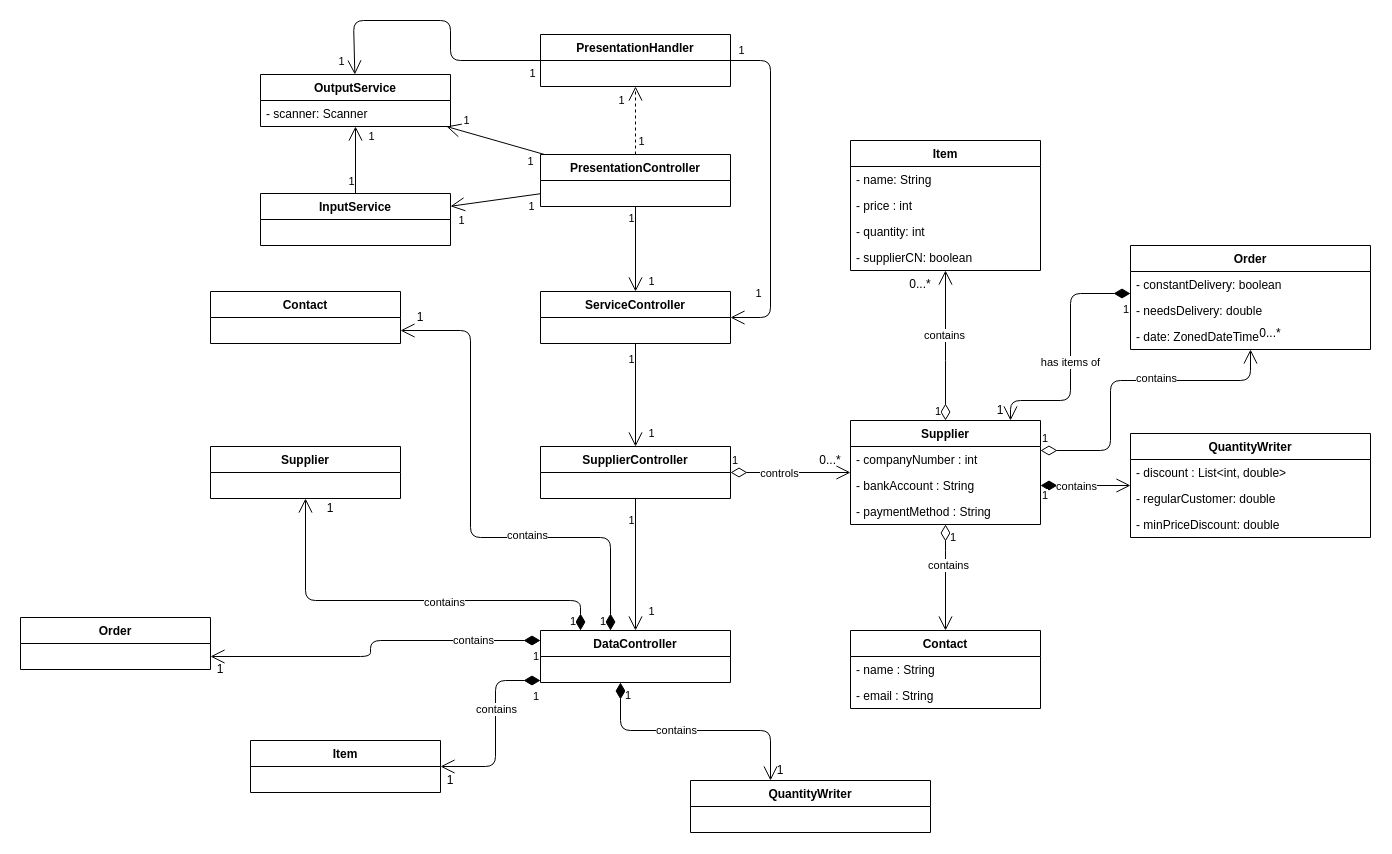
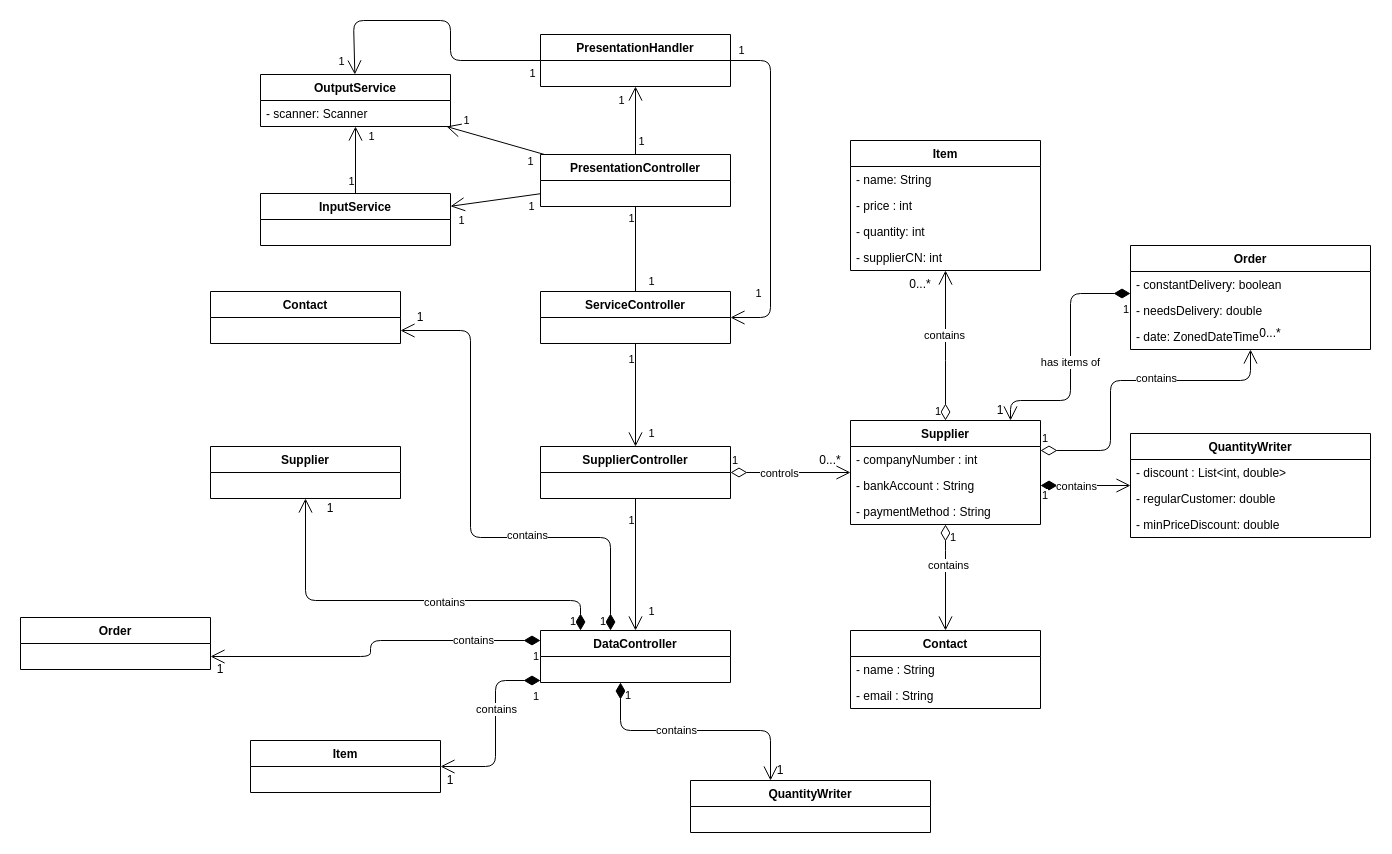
(636, 121) -> (636, 121)
(917, 258) -> (904, 258)
(636, 285) -> (636, 285)
